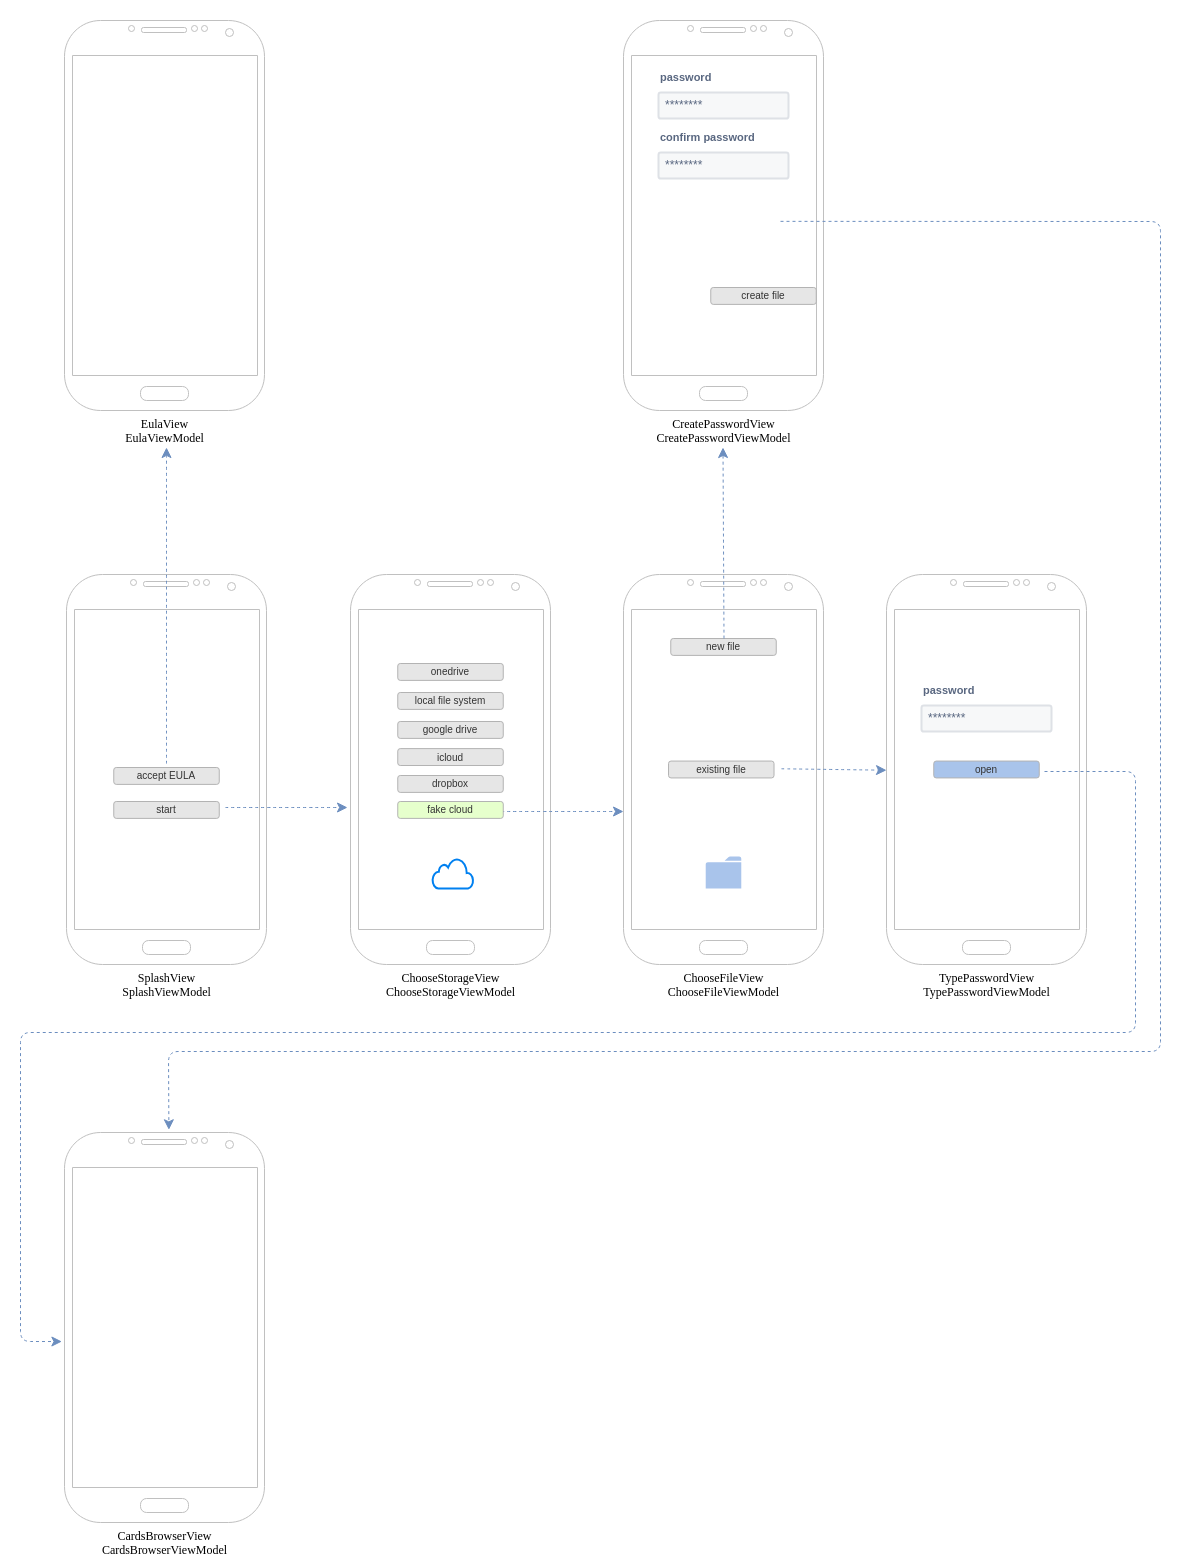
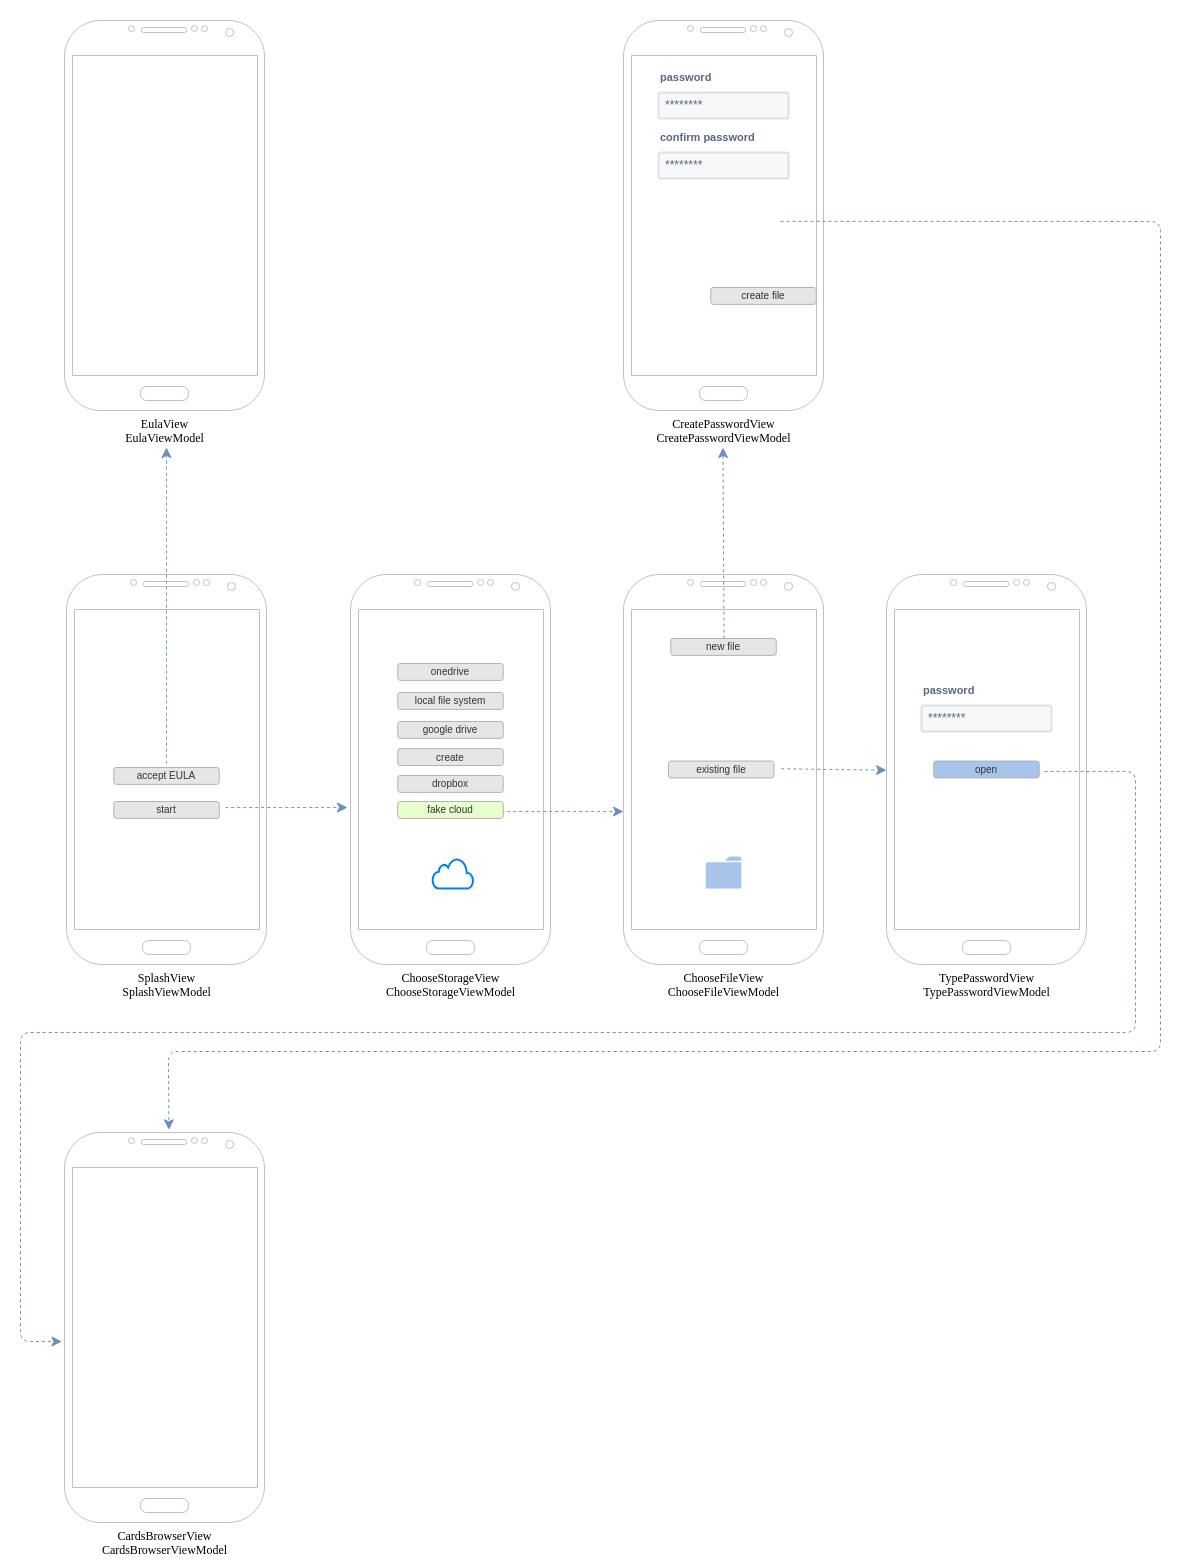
(451, 758) -> (451, 758)
